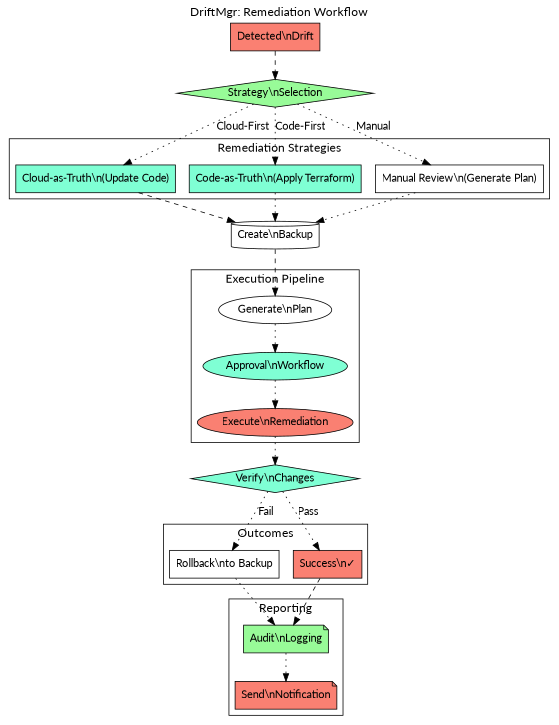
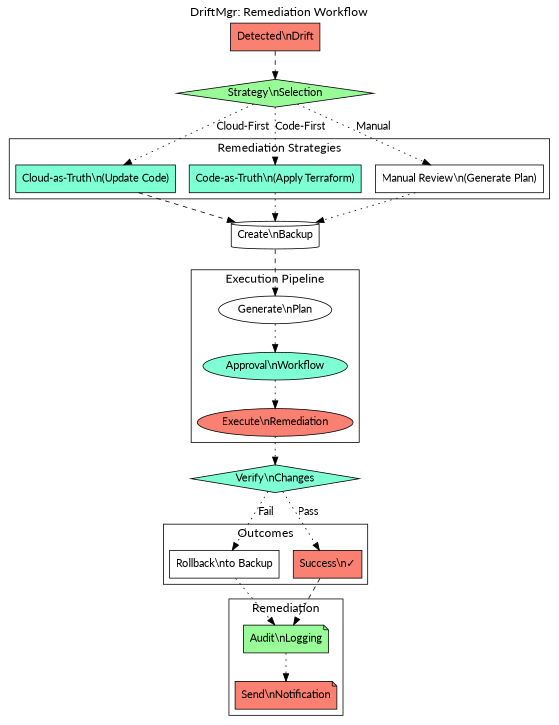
(286, 609) -> (286, 609)
